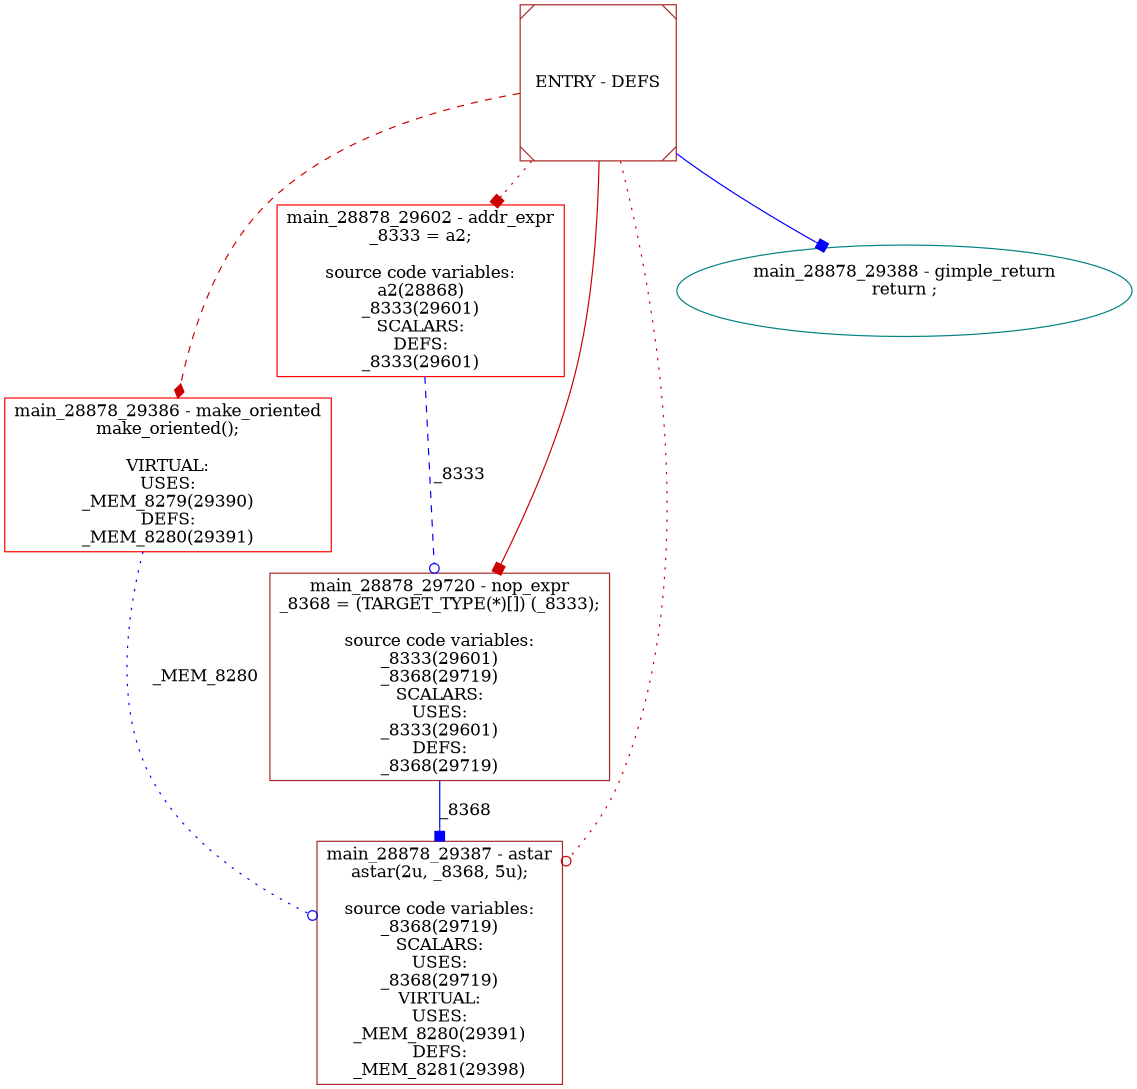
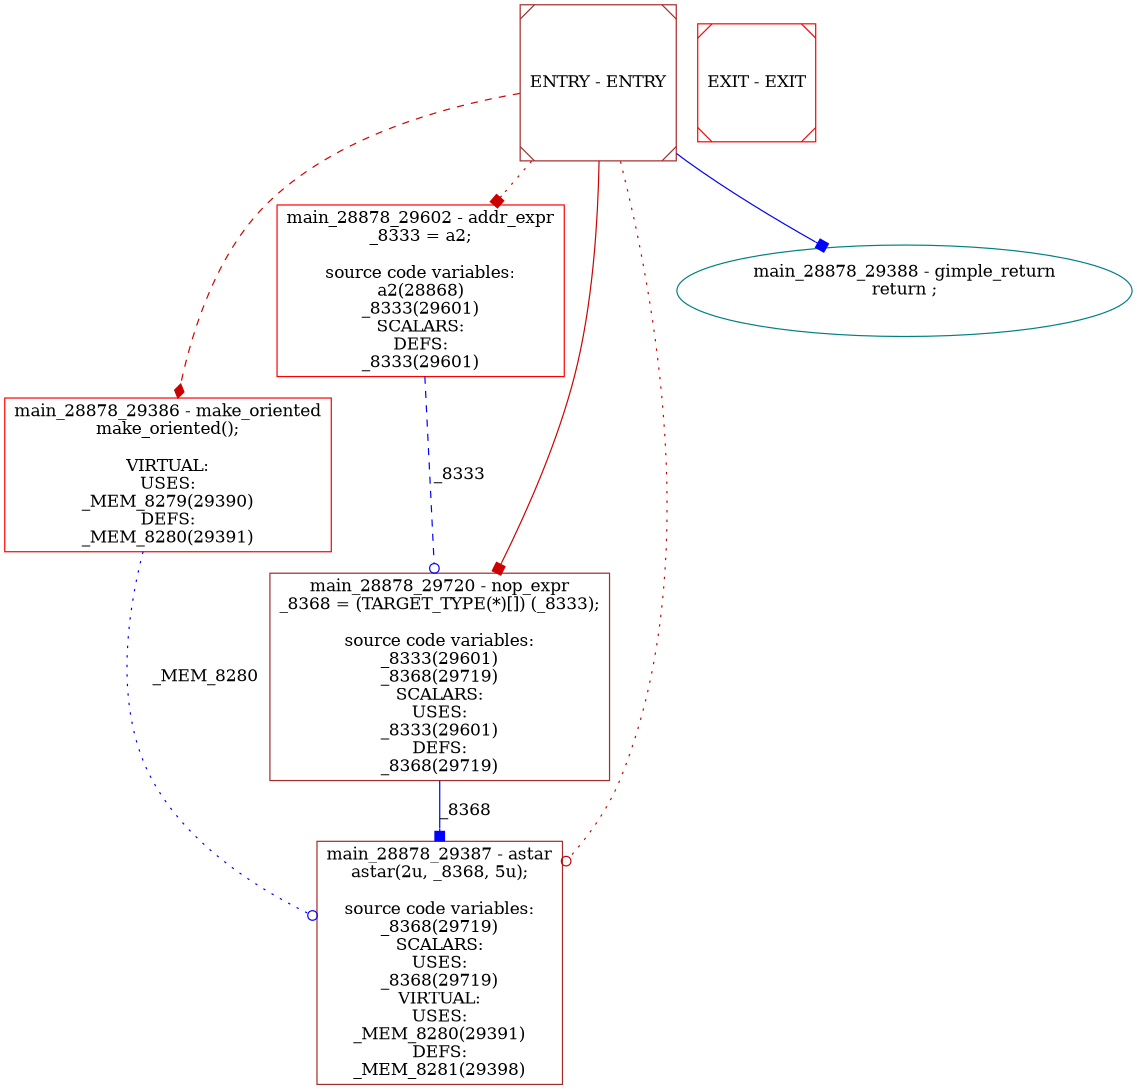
(598, 83) -> (598, 83)
none -> (757, 83)
